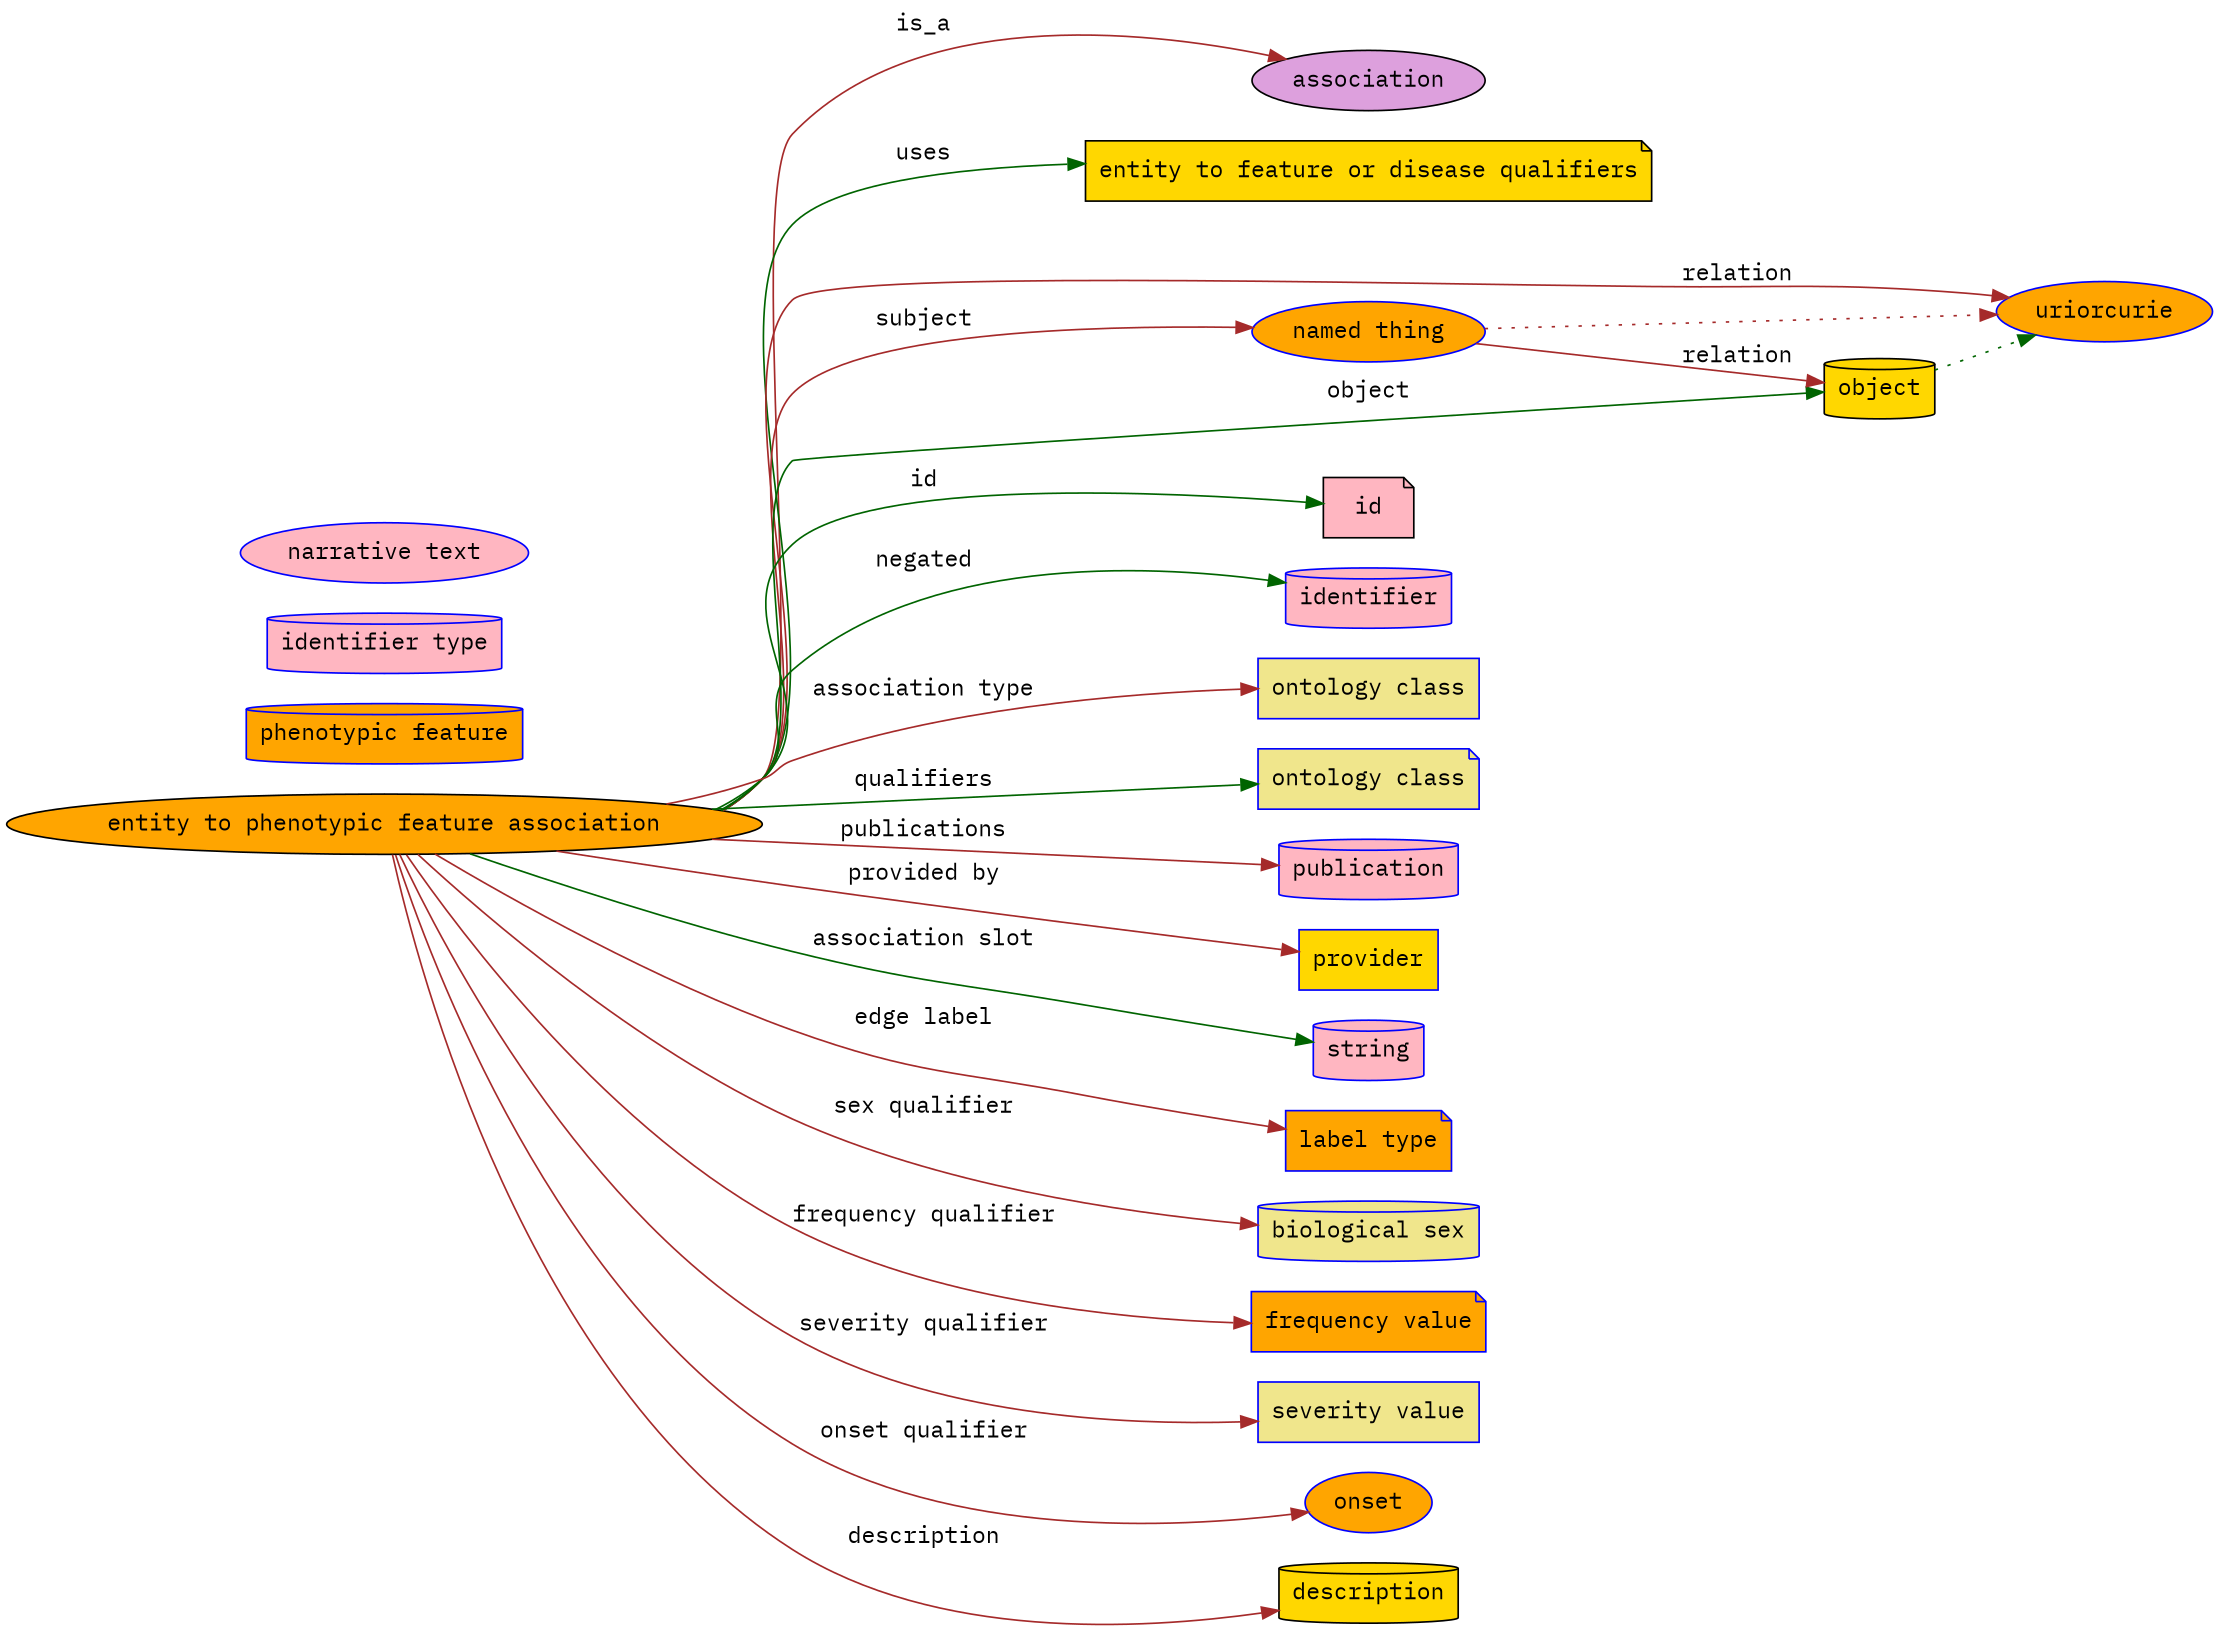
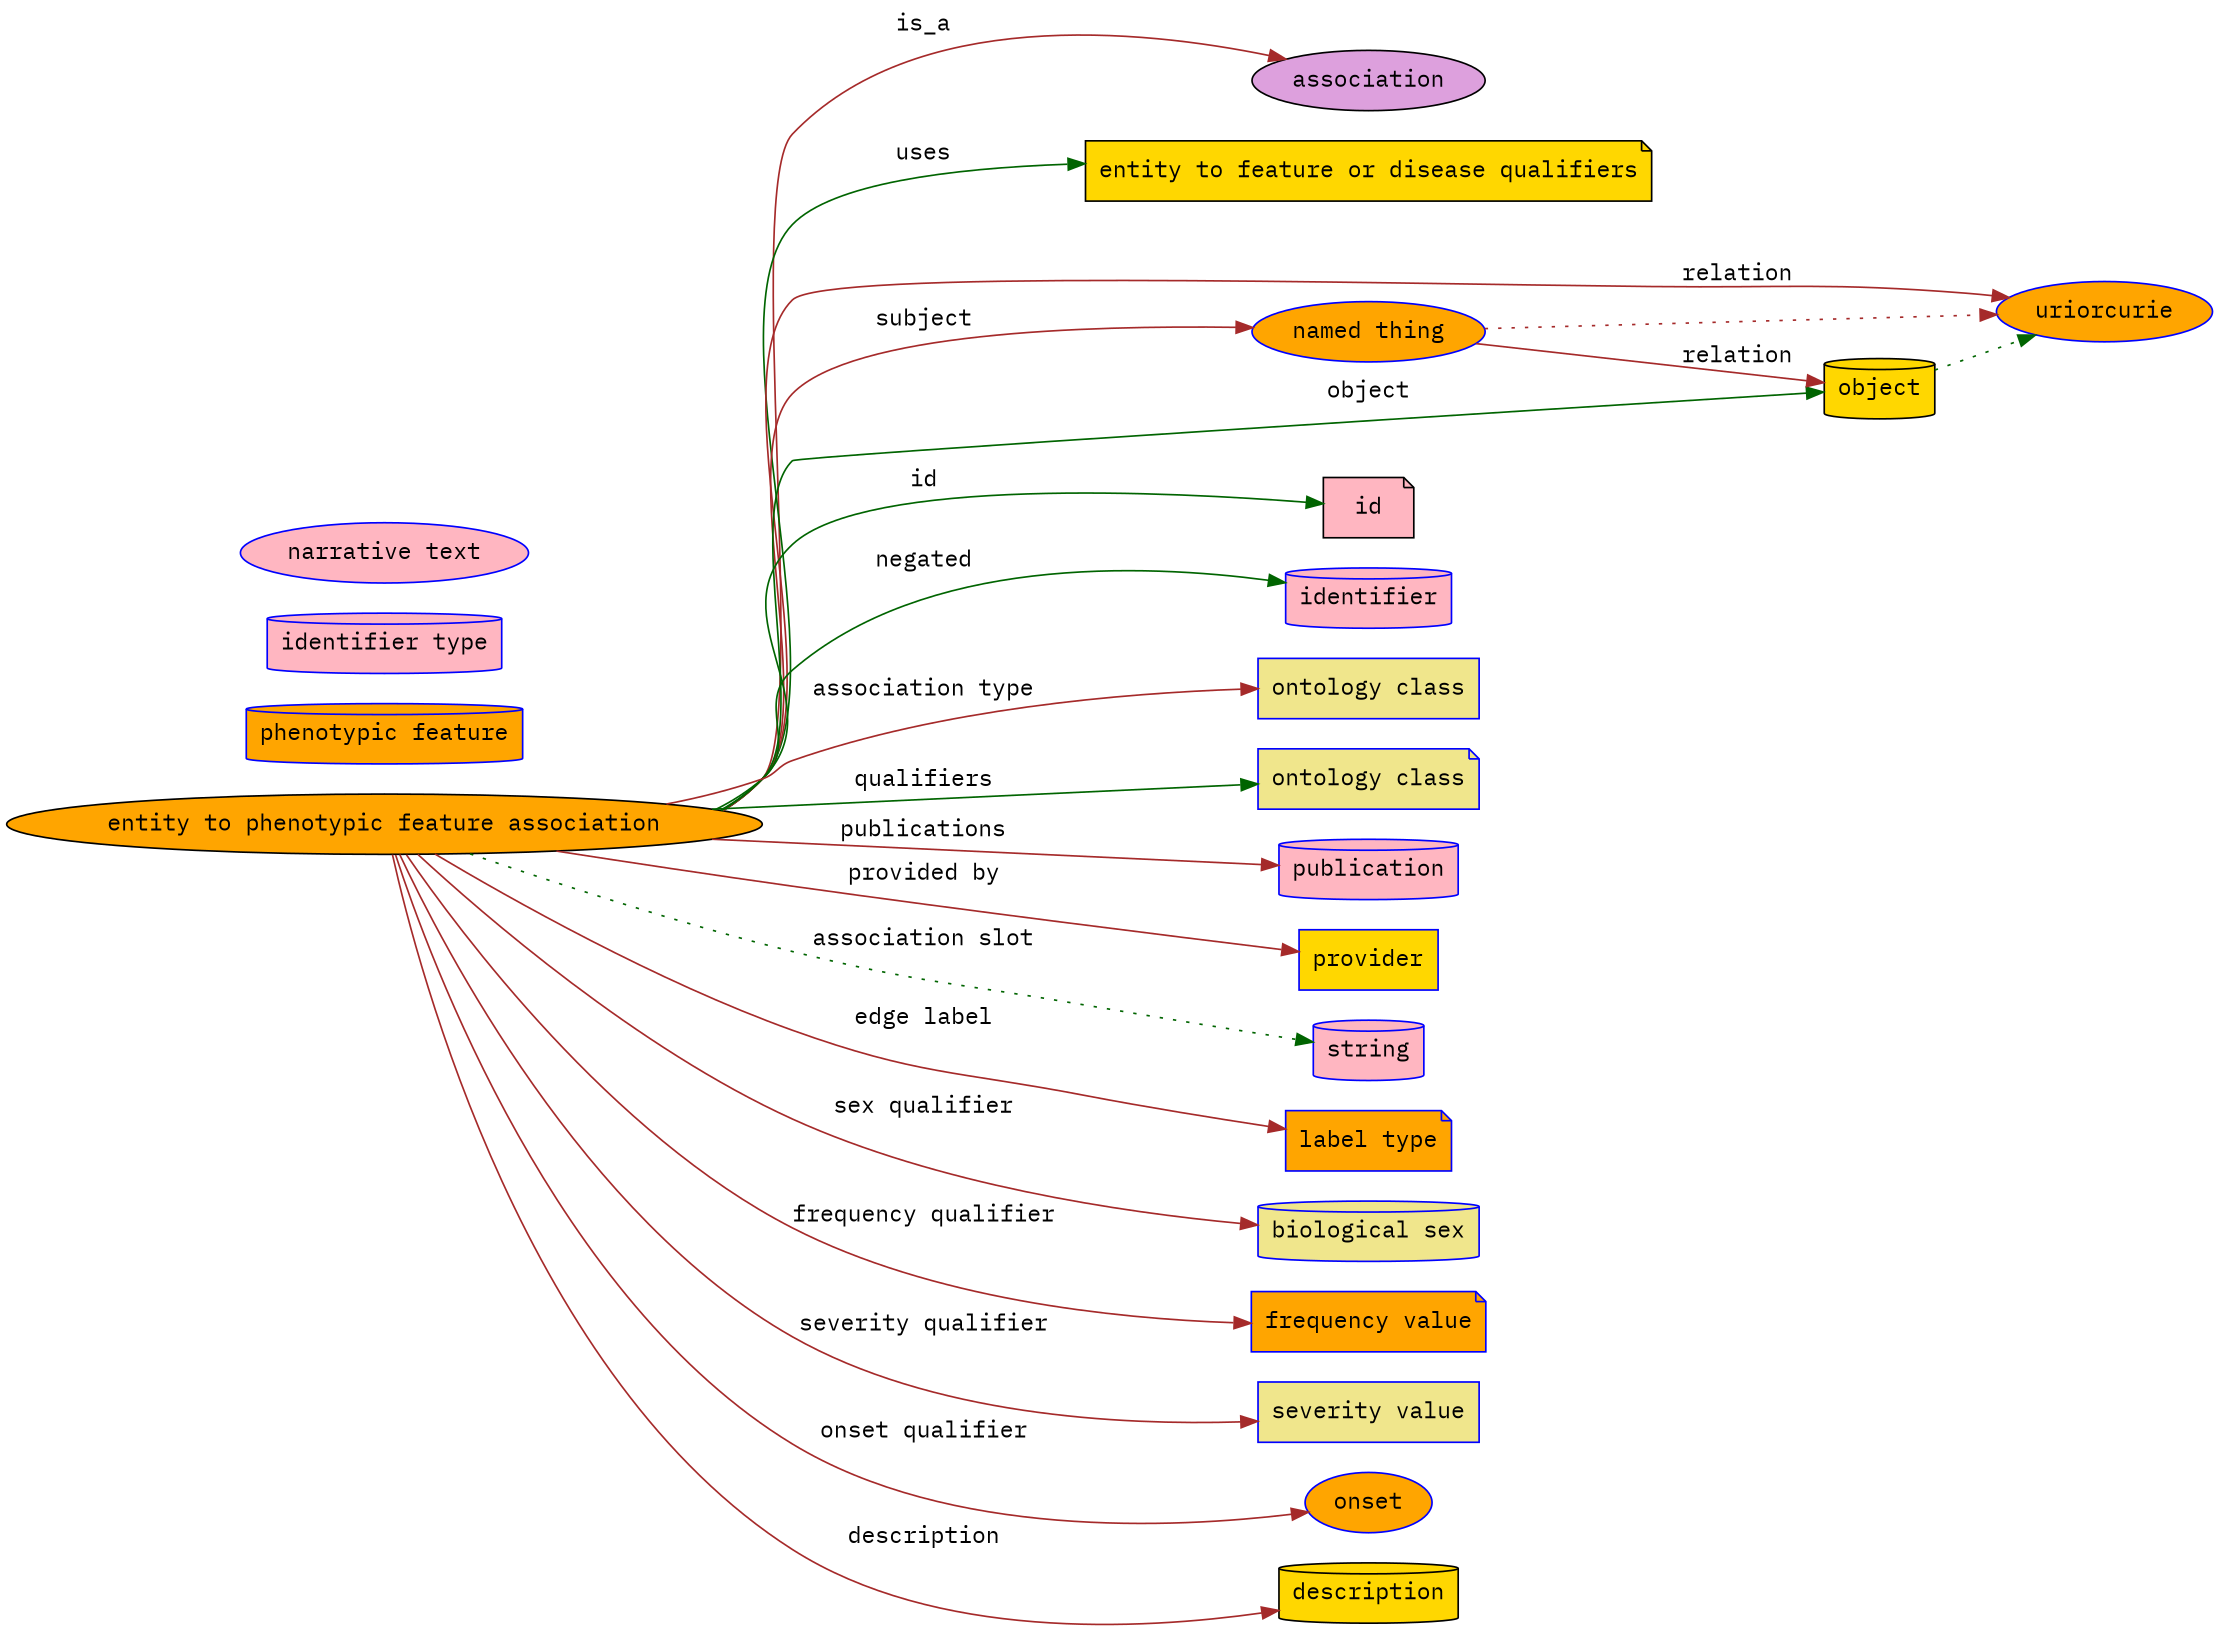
(878, 971) -> (878, 971)
